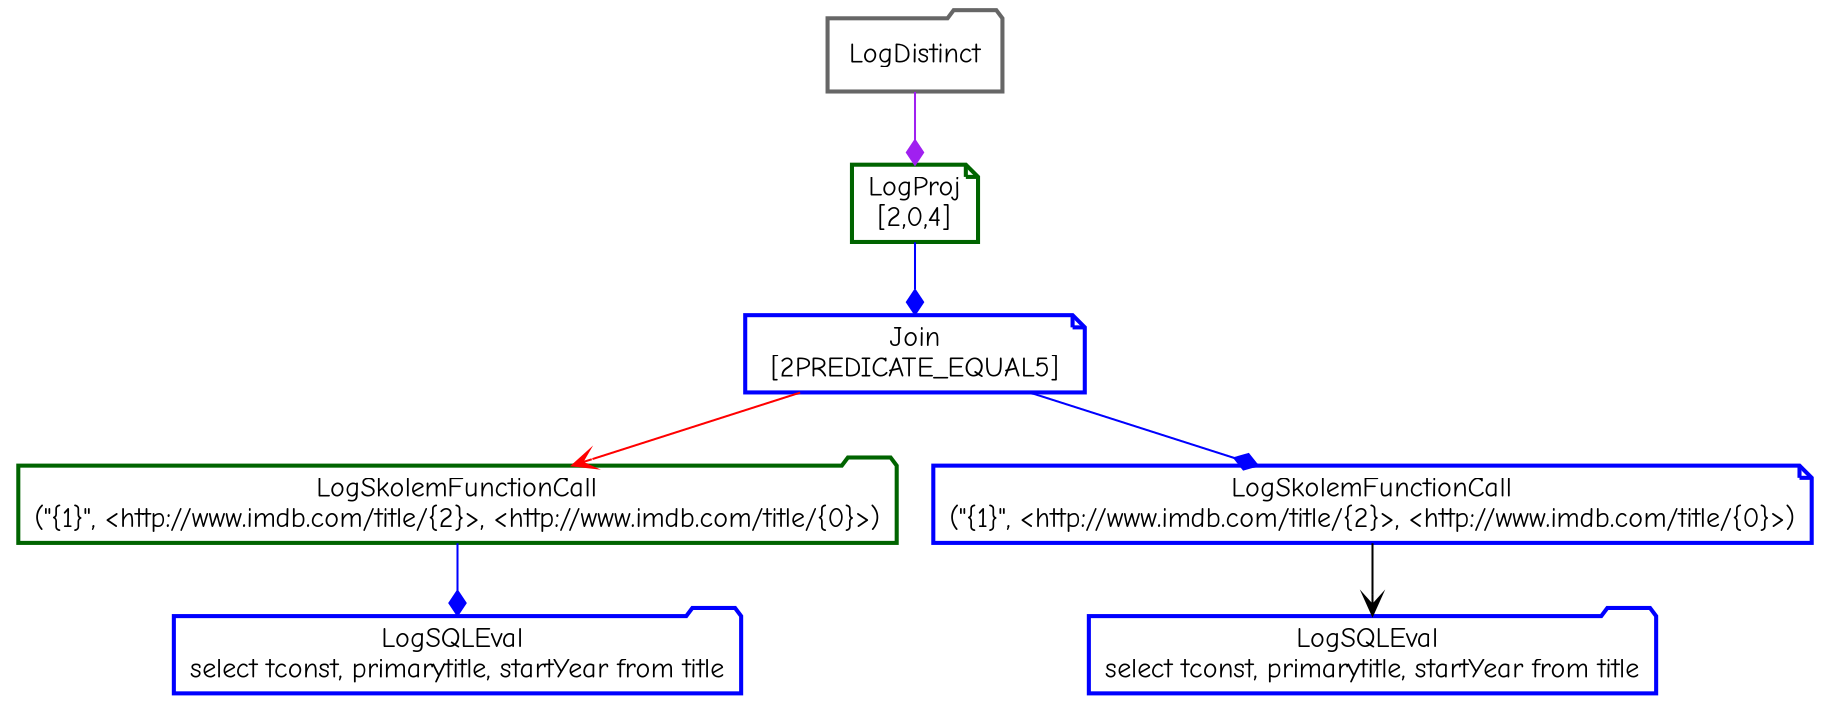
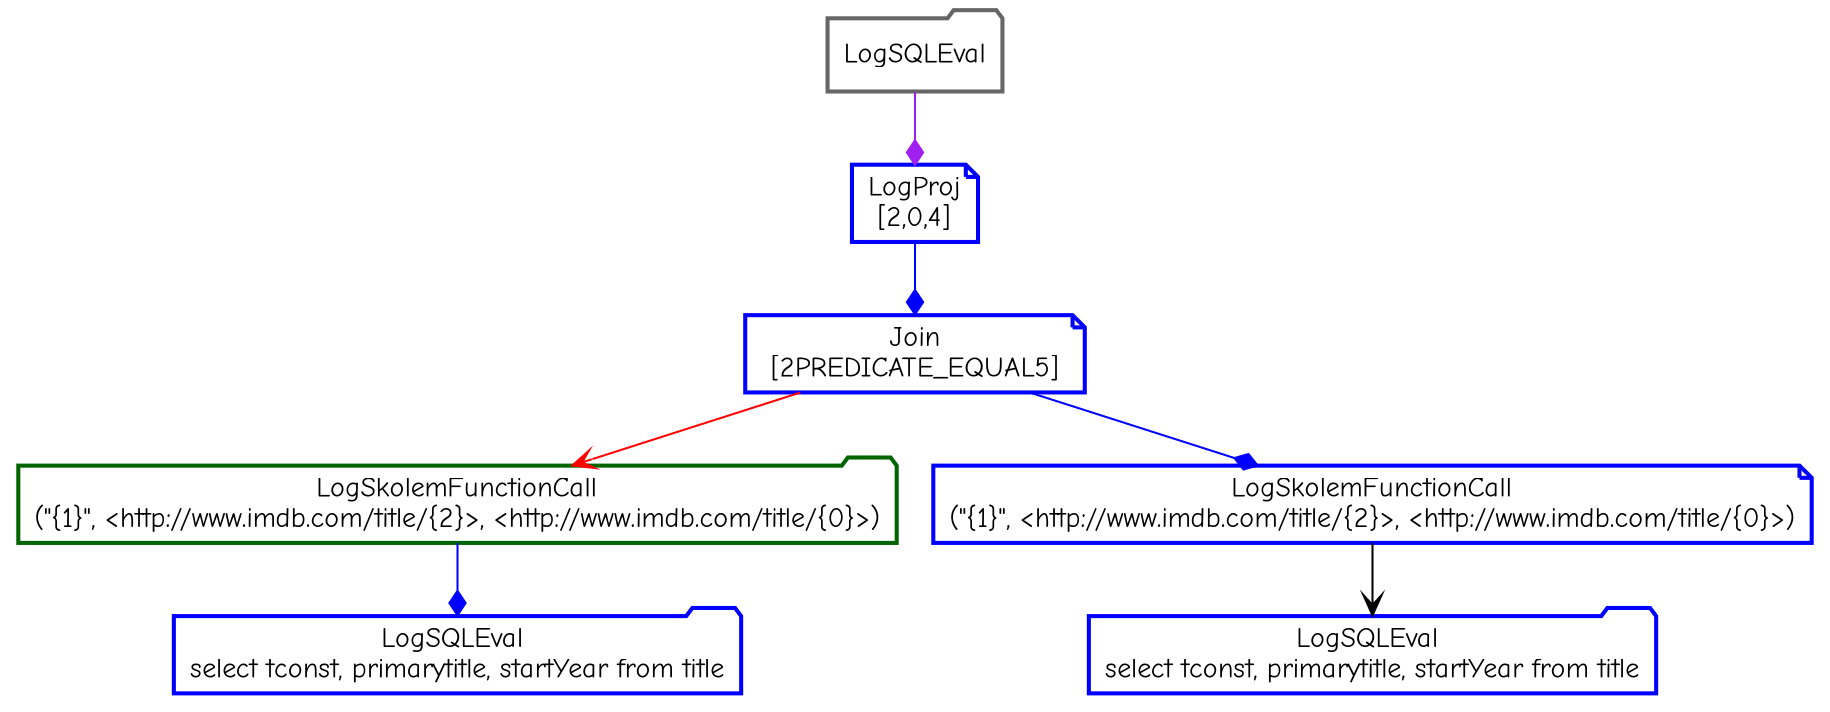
(915, 55) -> (915, 55)
(915, 203) -> (915, 203)
